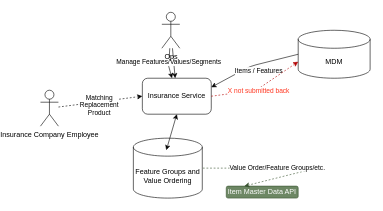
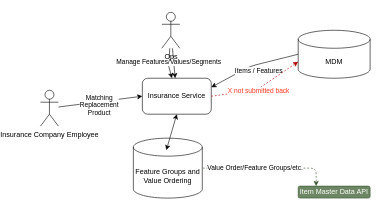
(69, 106) -> (69, 106)
(263, 192) -> (335, 192)
